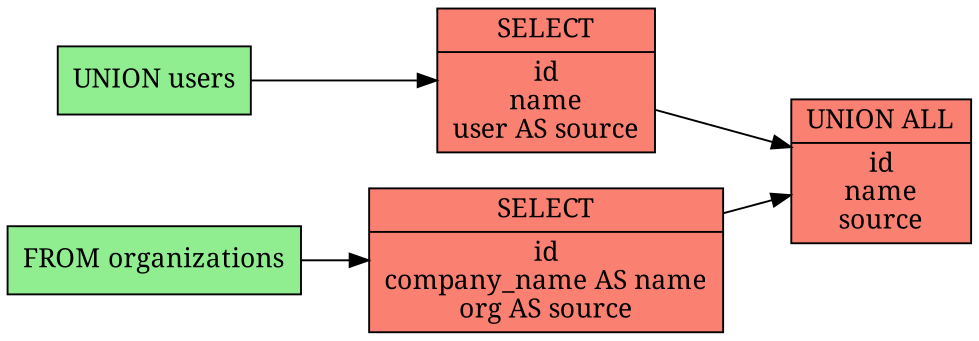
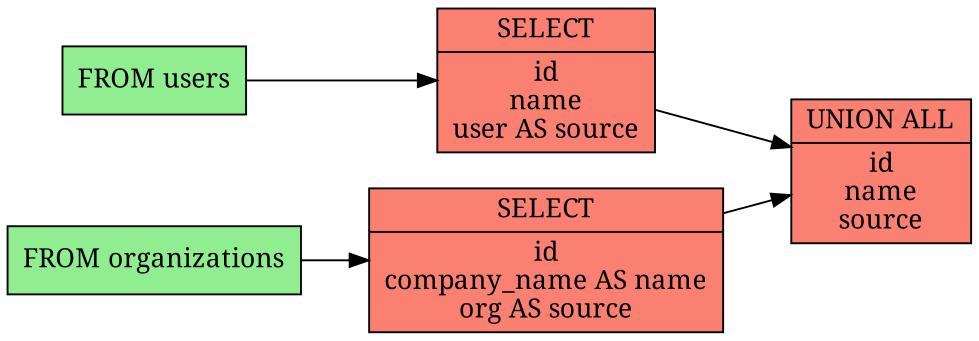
(154, 80) -> (154, 80)
